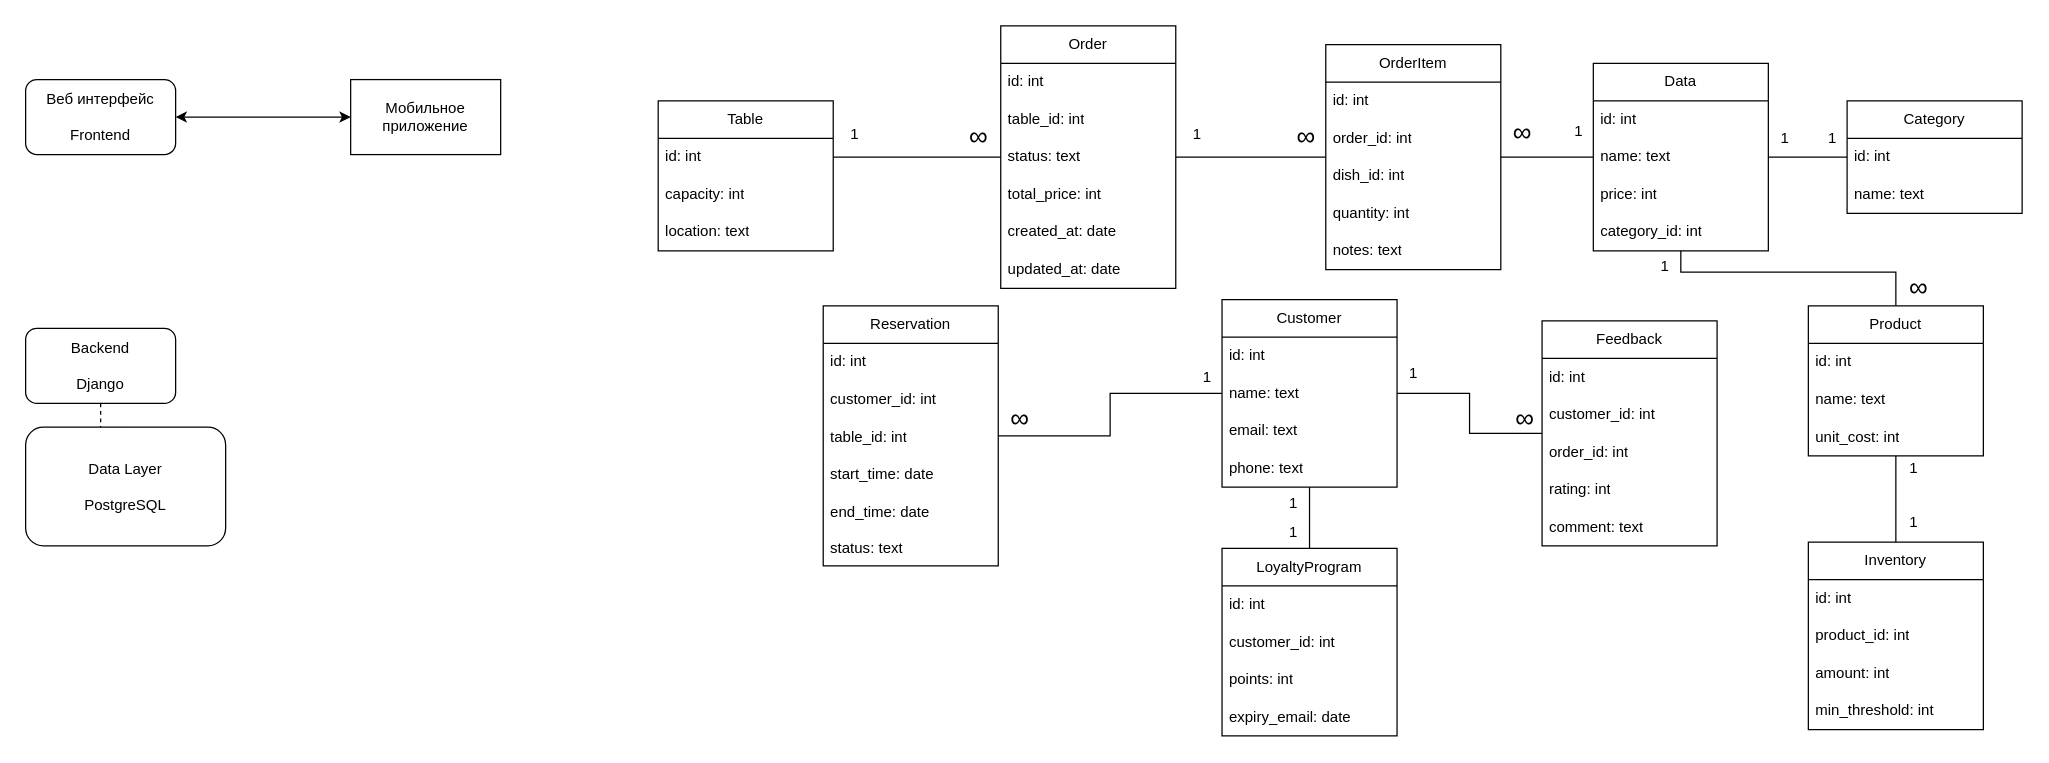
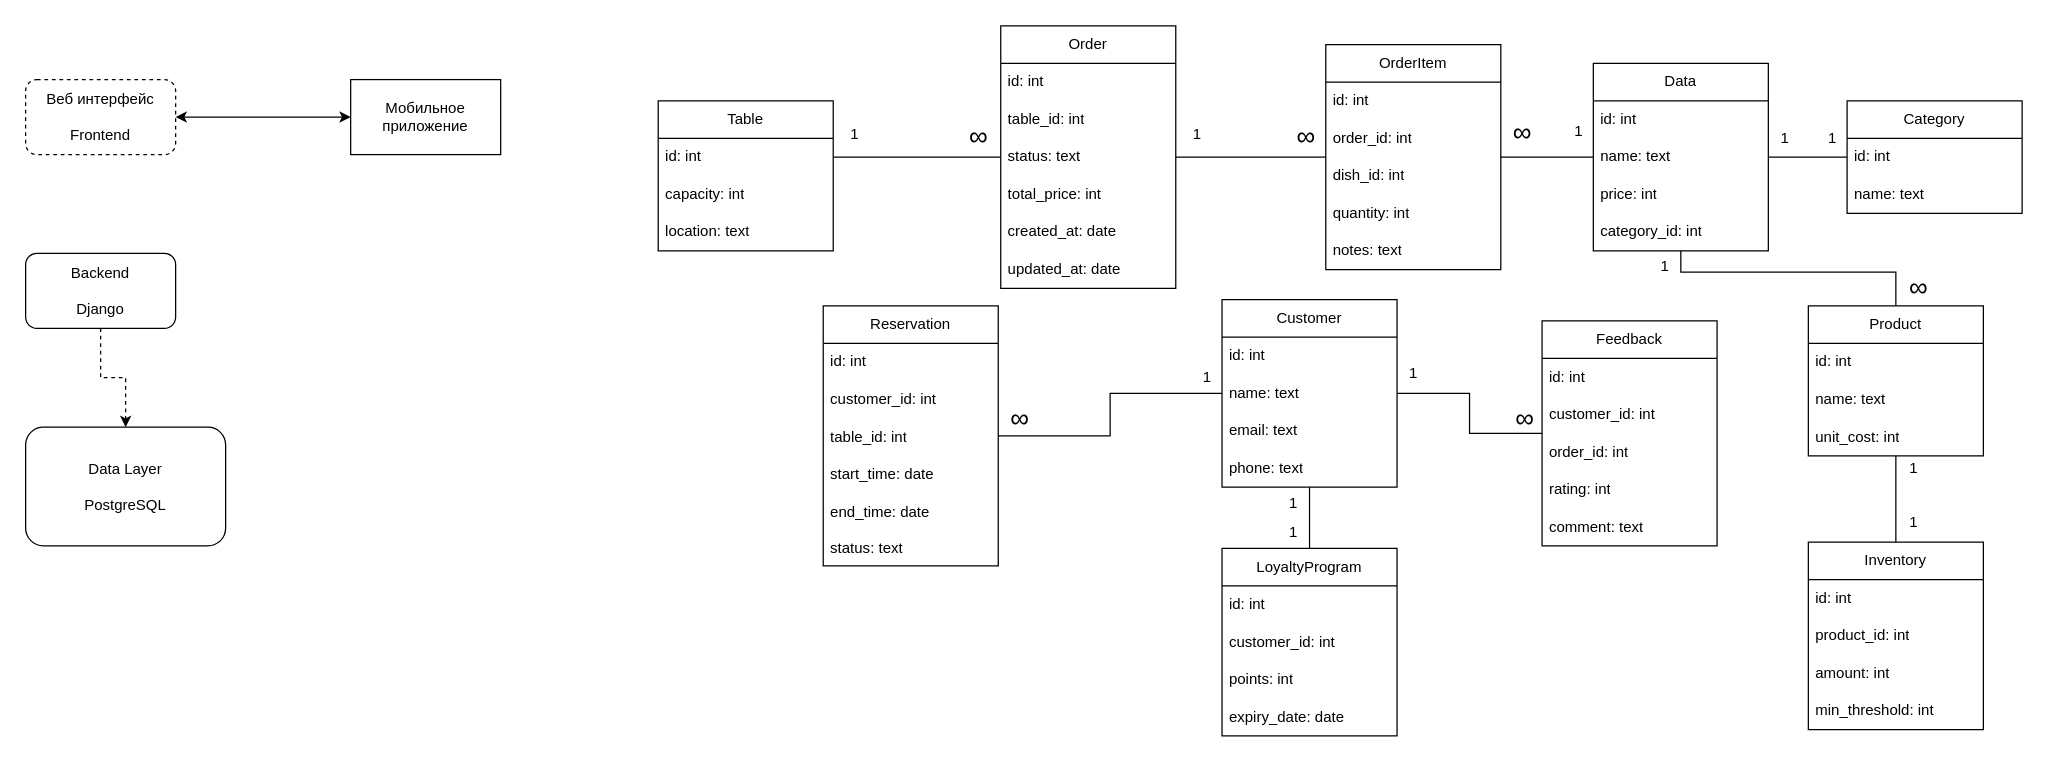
(101, 117) -> (101, 117)
(101, 366) -> (101, 291)
(1295, 717) -> (1295, 717)
